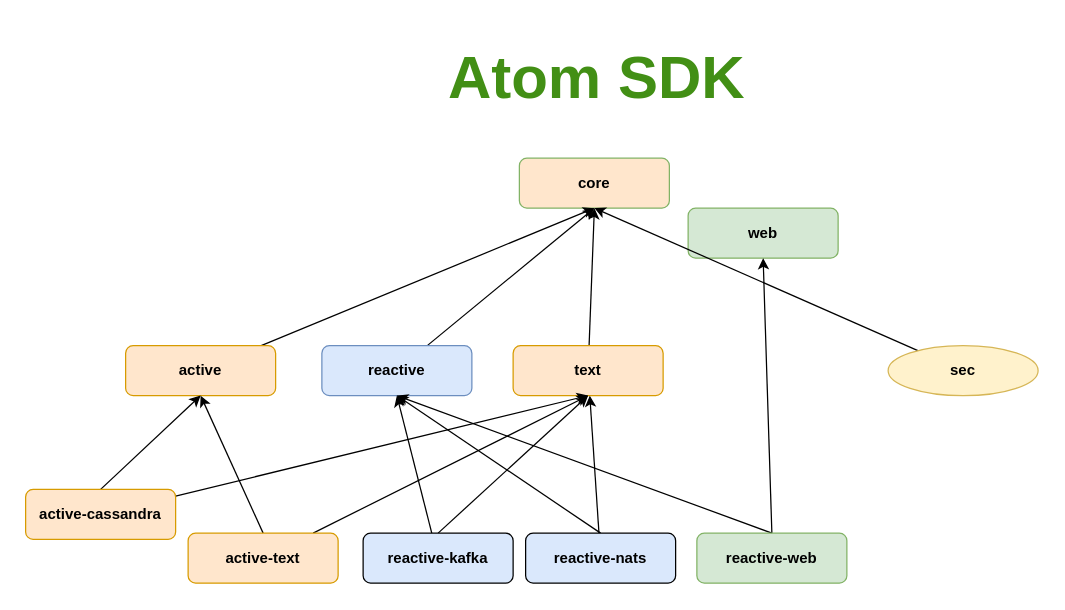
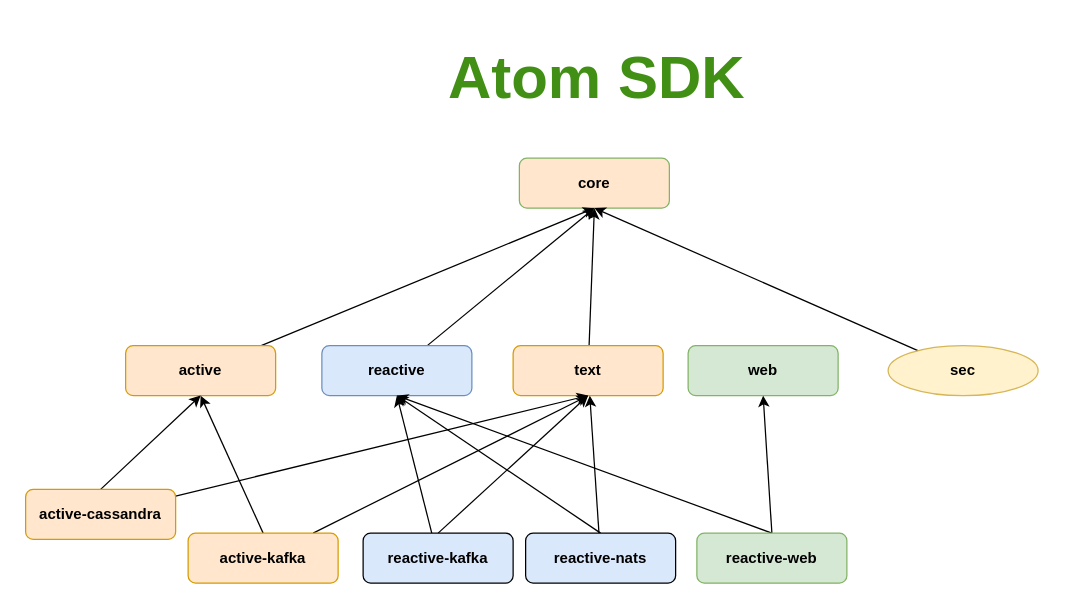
(763, 233) -> (763, 371)
(263, 558) -> (263, 558)
